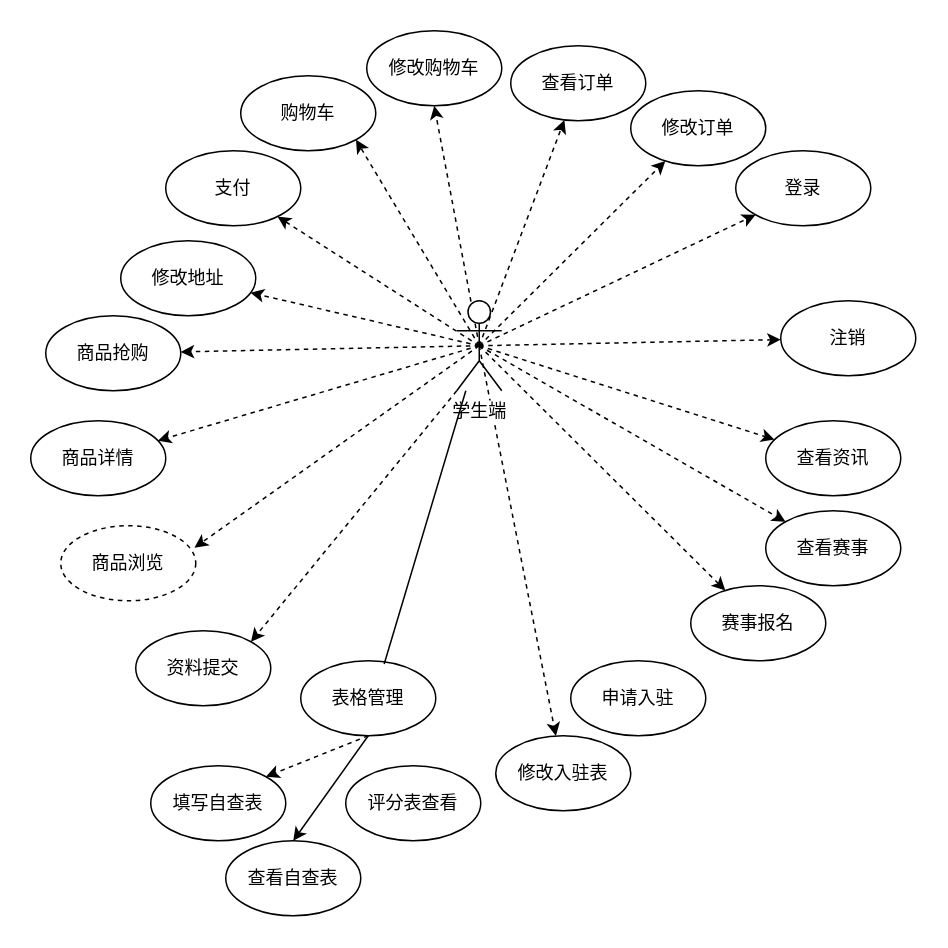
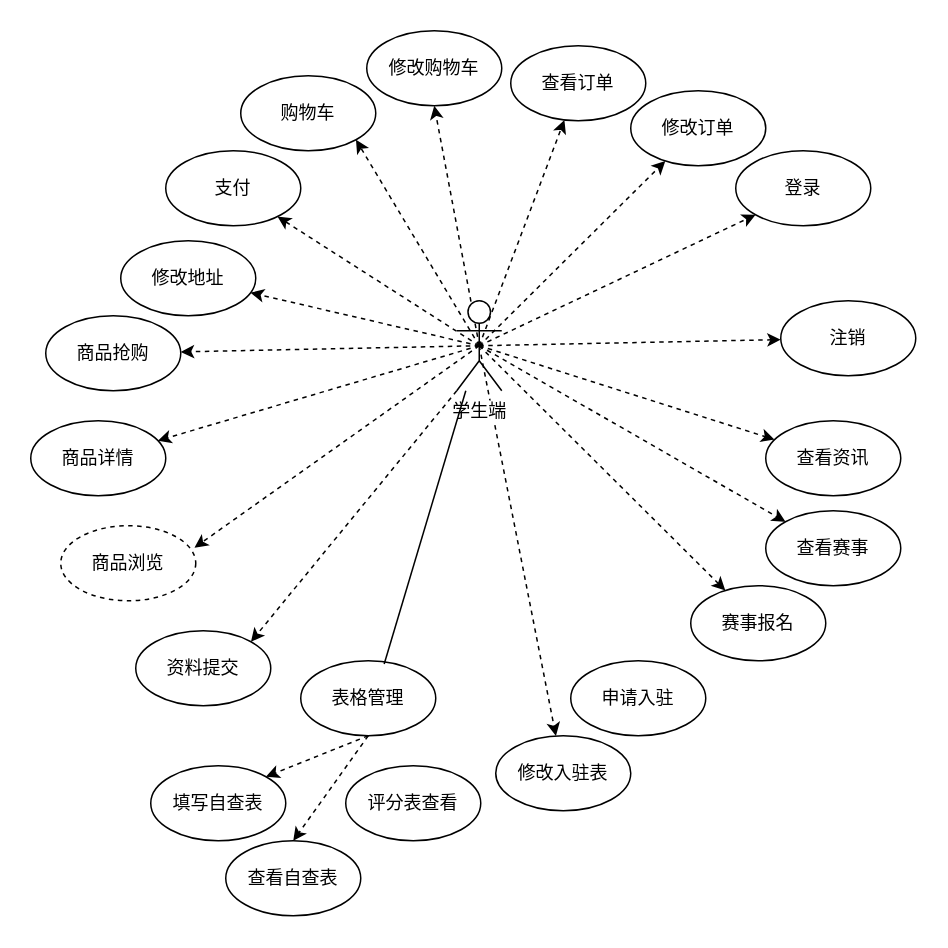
(333, 785) -> (333, 785)
